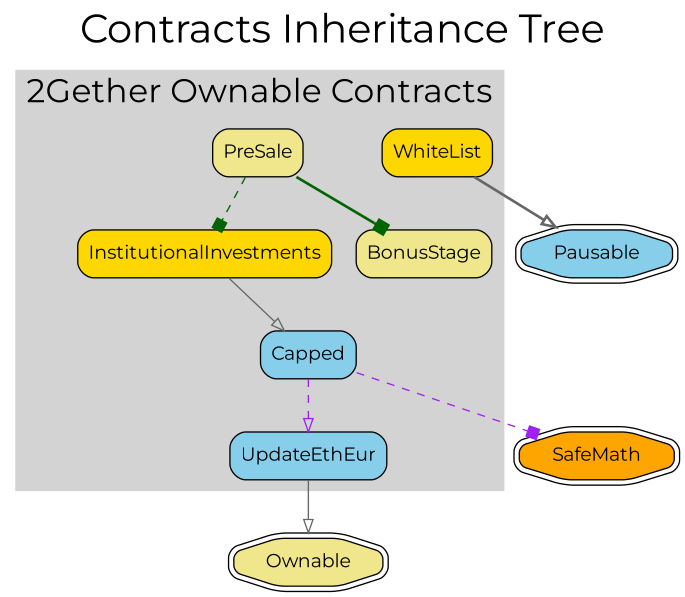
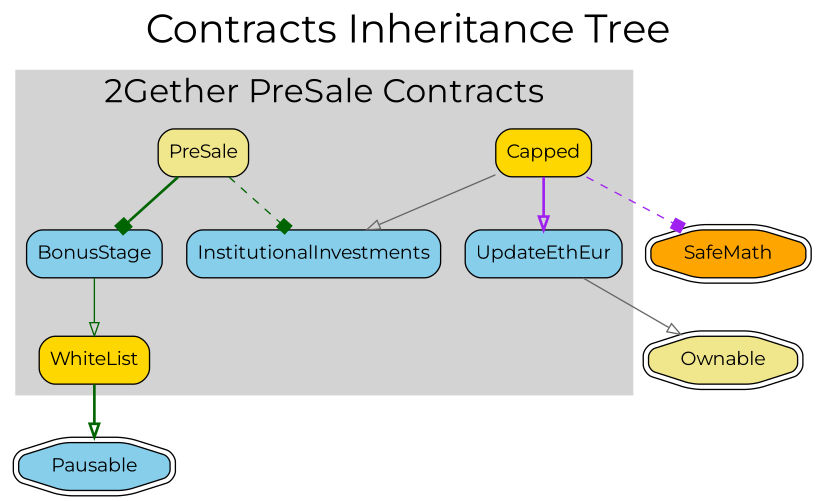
(260, 94) -> (324, 94)
(513, 201) -> (94, 404)
(205, 254) -> (314, 254)
(424, 254) -> (94, 254)
none -> (94, 300)
(252, 300) -> (437, 200)
(308, 355) -> (544, 153)
(308, 399) -> (544, 197)
